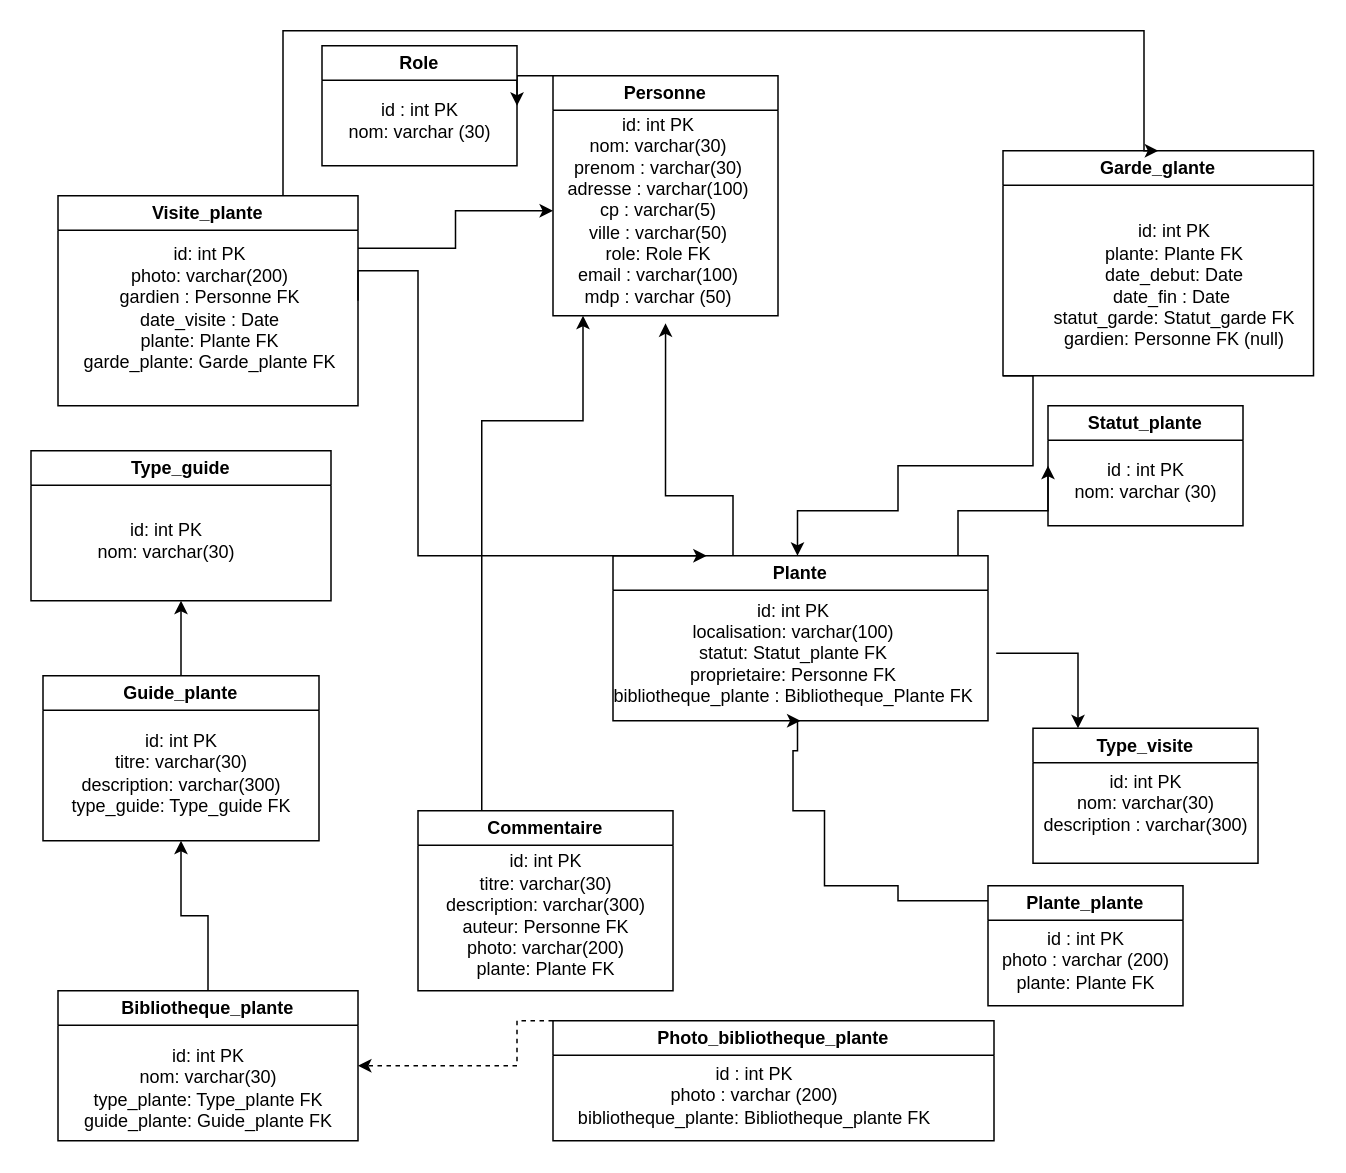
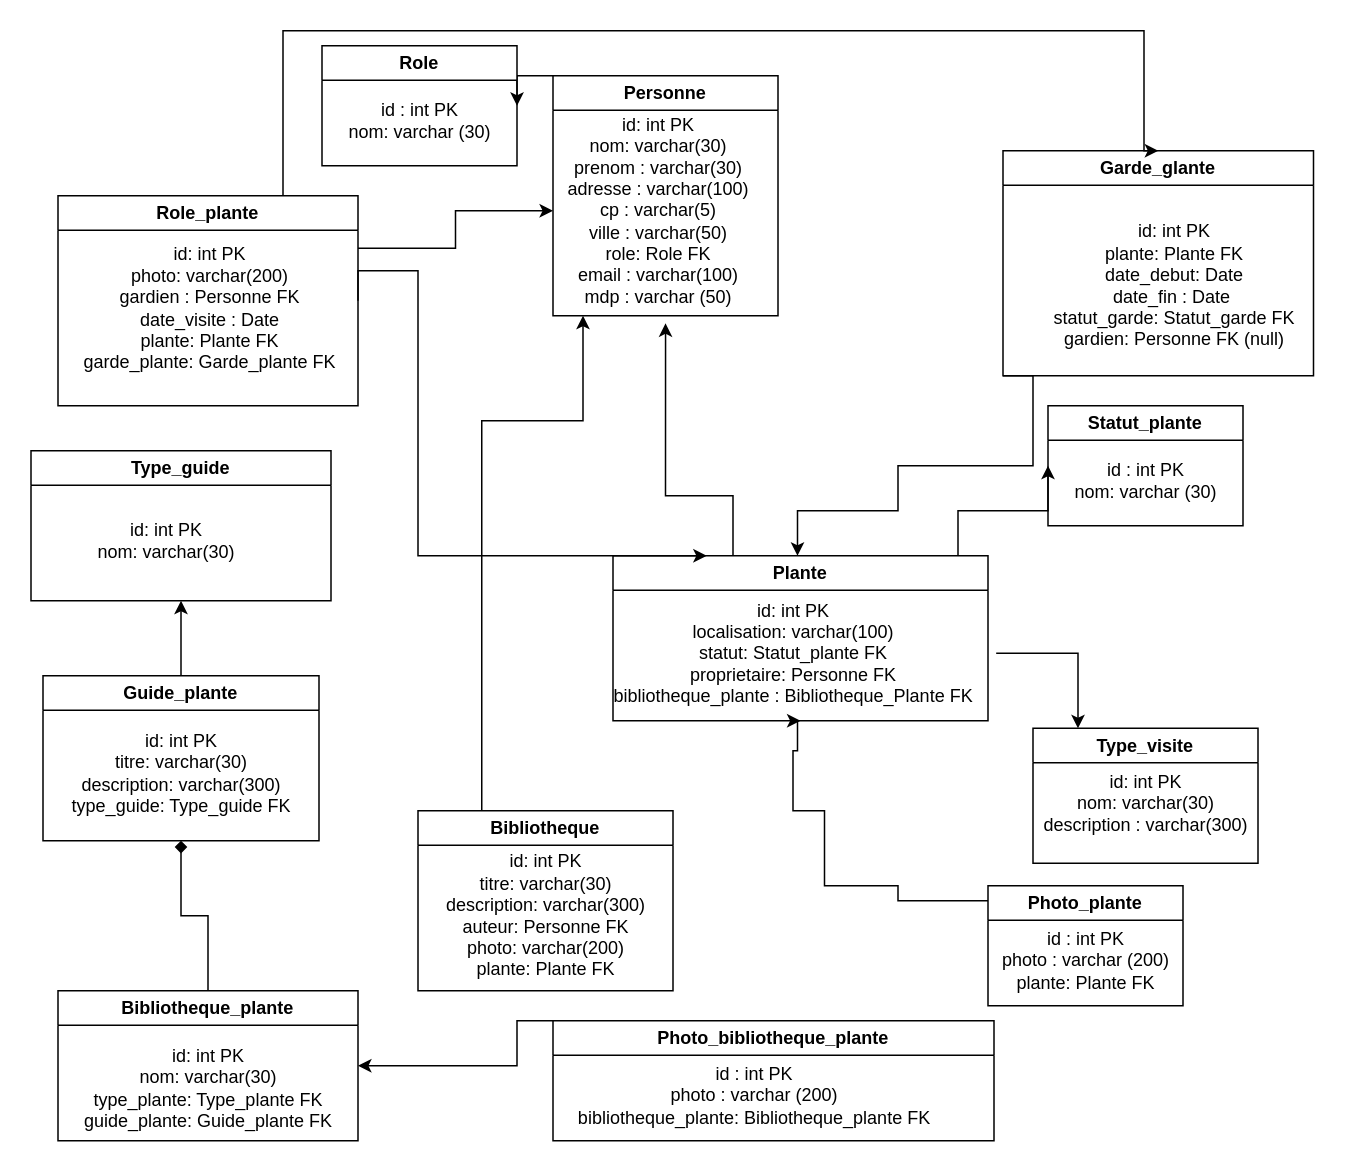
(208, 214) -> (208, 214)
(545, 829) -> (545, 829)
(181, 852) -> (181, 853)
(1085, 904) -> (1085, 904)
(483, 1066) -> (483, 1066)
